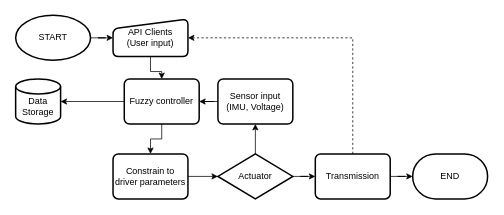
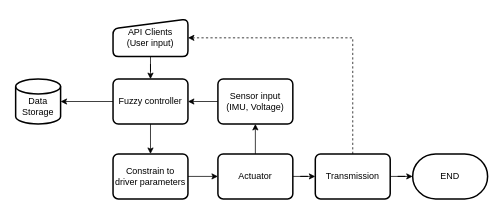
(53, 38) -> none
(104, 38) -> none
(162, 102) -> (150, 102)
(255, 177) -> (255, 177)
